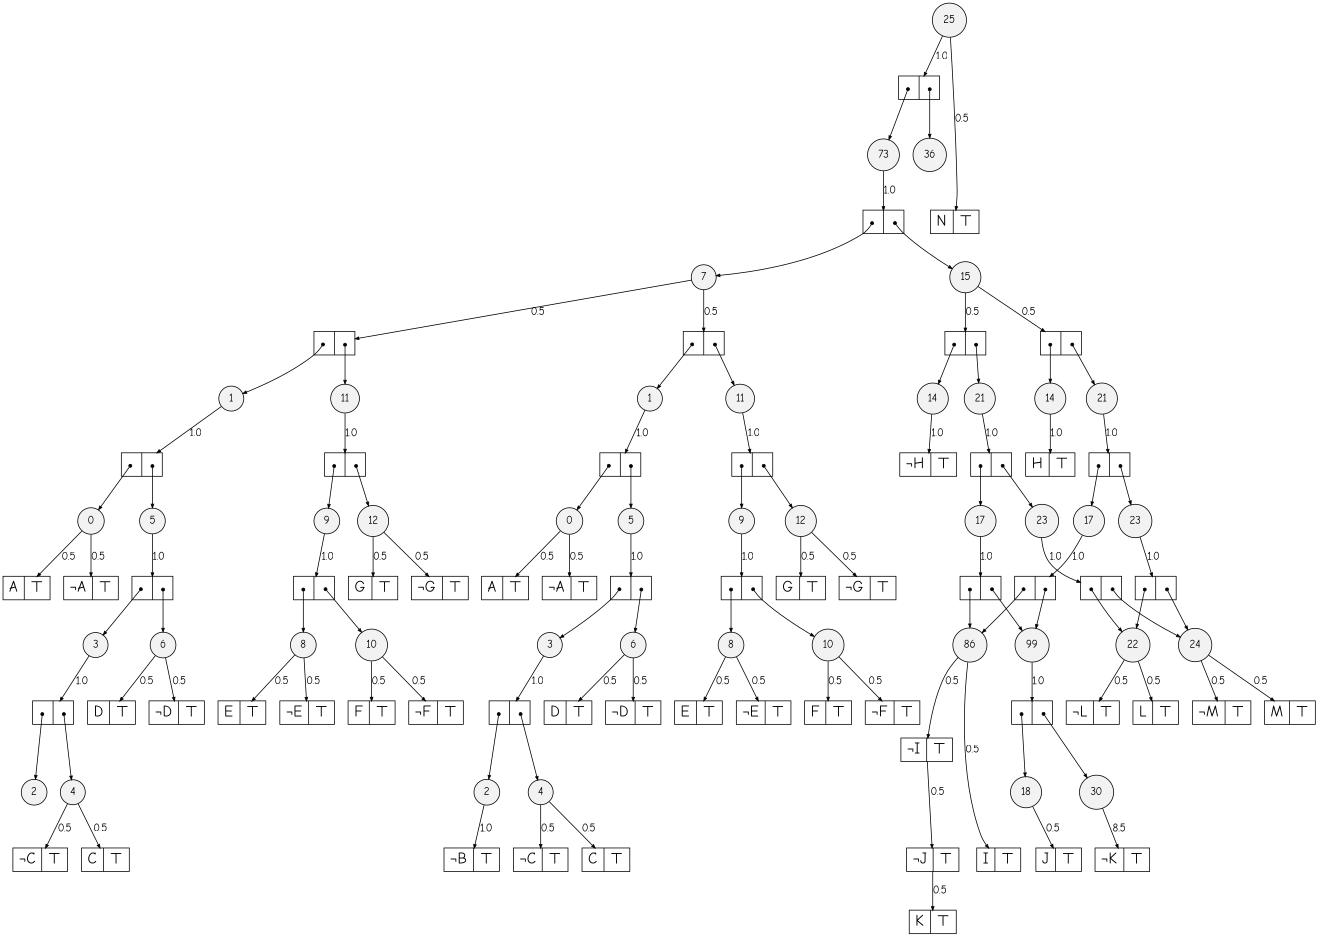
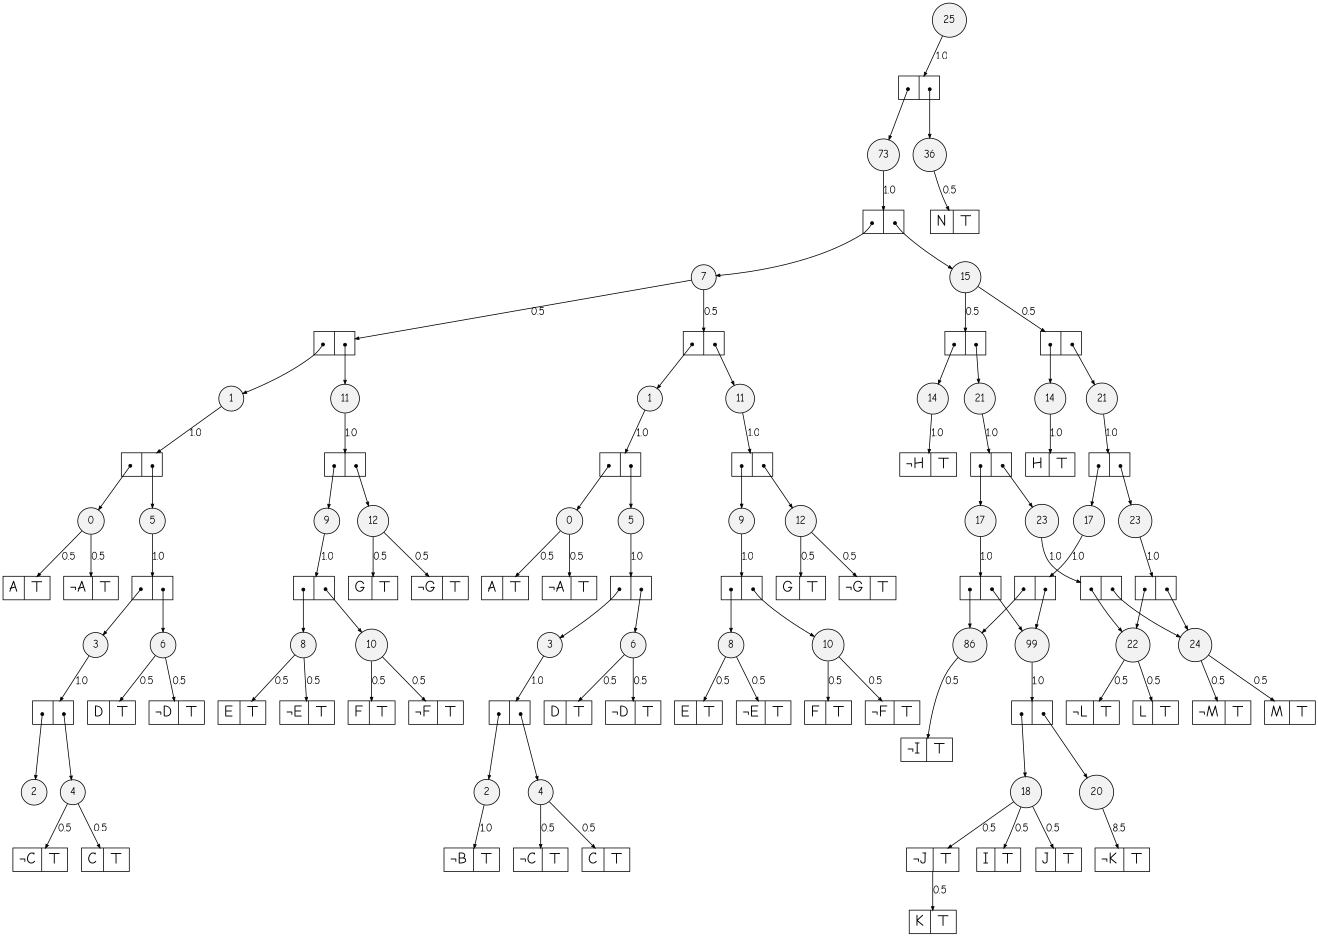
(955, 122) -> (940, 189)
(966, 755) -> (1014, 826)
(1097, 792) -> (1097, 792)
(930, 803) -> (982, 824)
